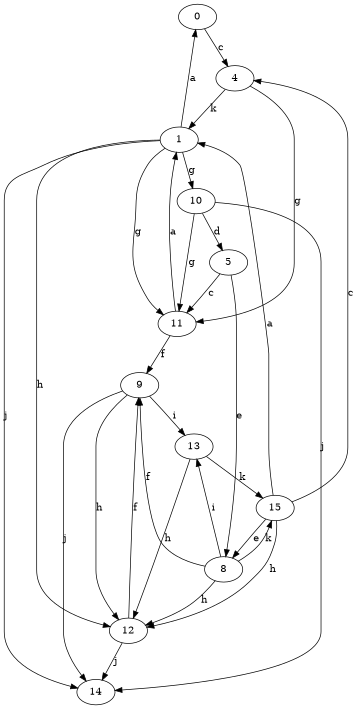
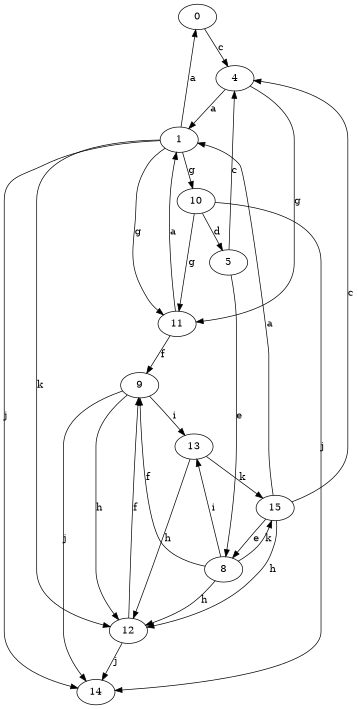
(213, 109) -> (213, 109)
(206, 291) -> (232, 174)
(40, 385) -> (40, 385)
